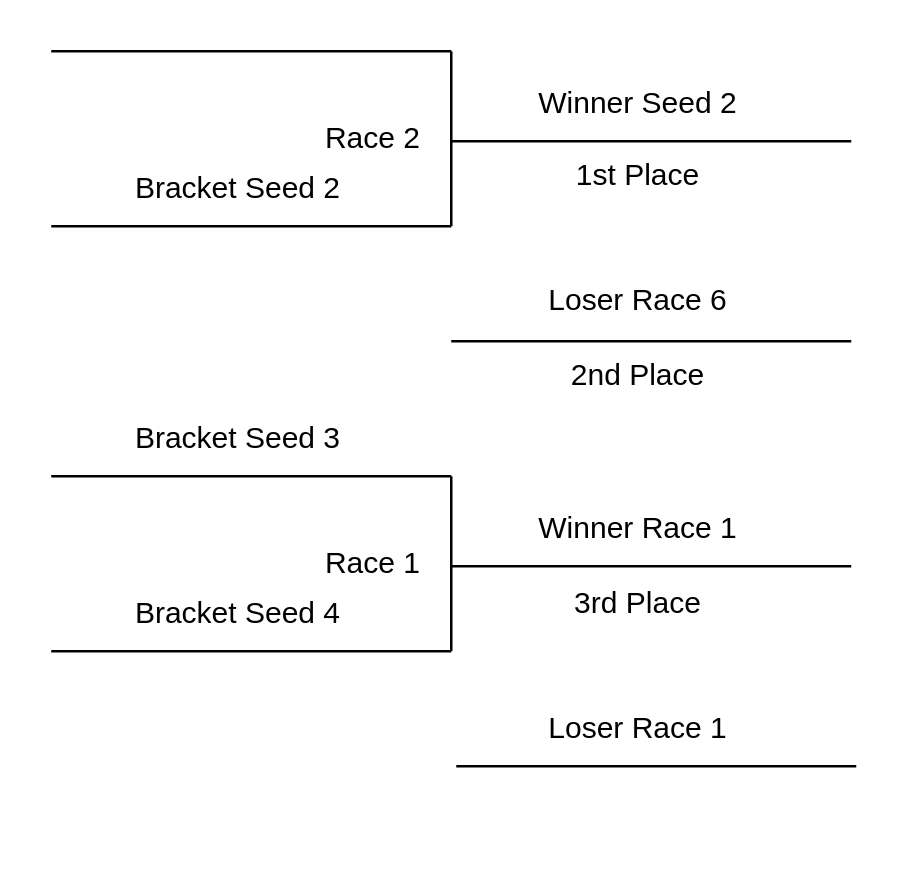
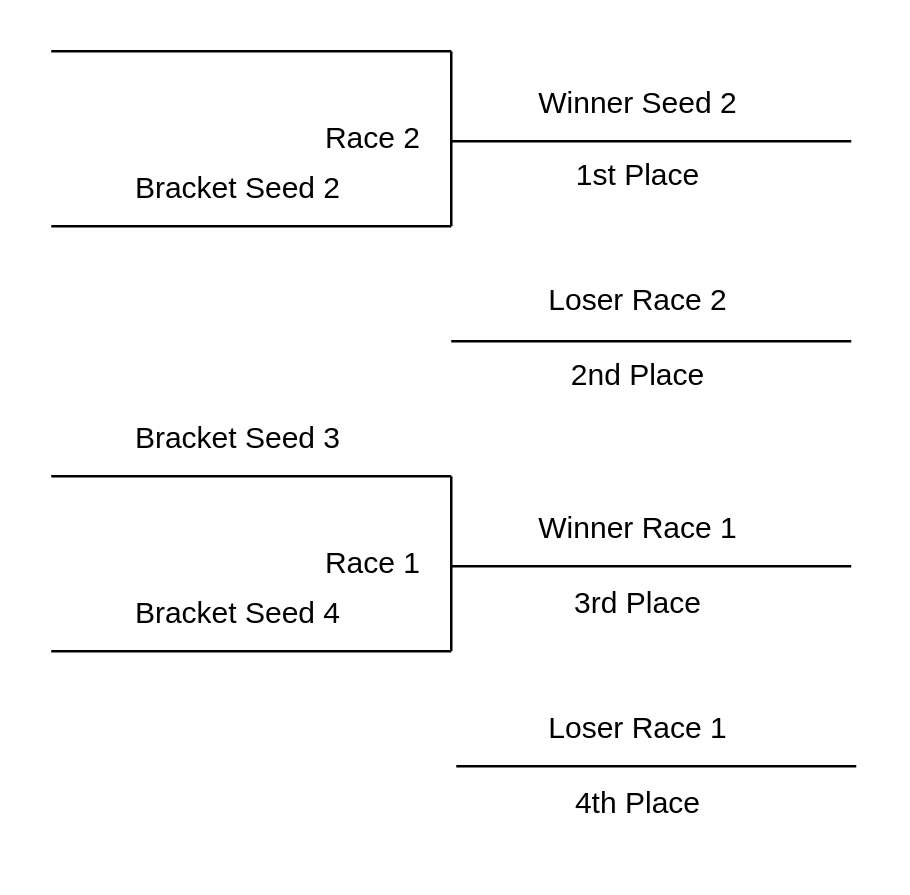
(639, 301) -> (639, 301)
none -> (639, 804)
